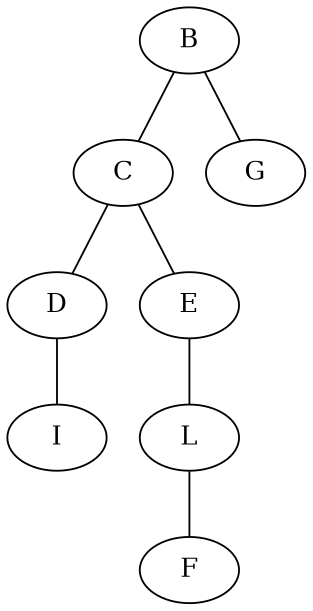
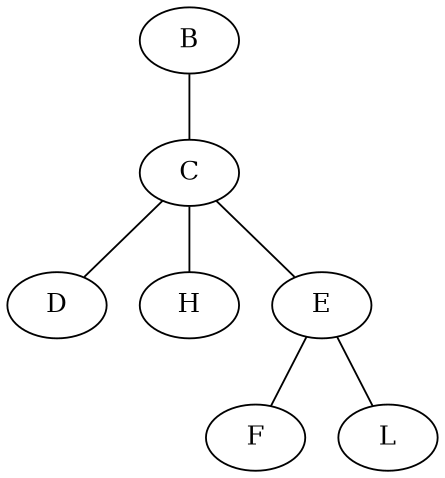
(256, 173) -> none
none -> (189, 305)
(57, 438) -> none
(189, 504) -> (289, 372)
